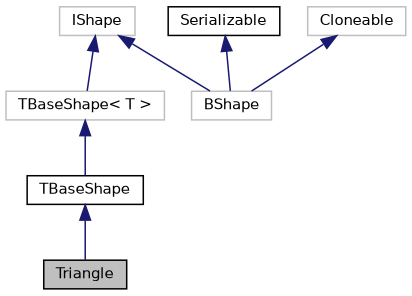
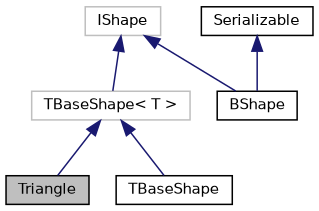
(357, 21) -> none
(232, 106) -> (257, 106)
(85, 240) -> (74, 154)
